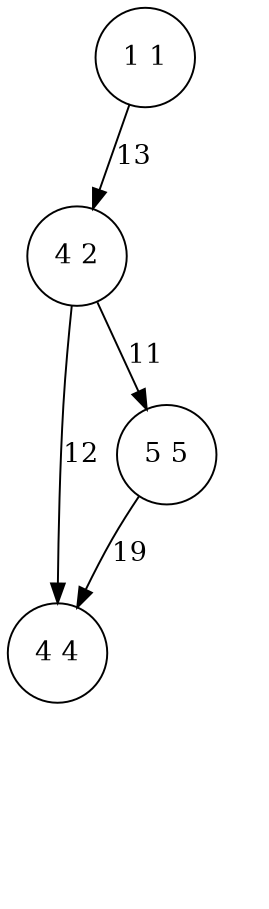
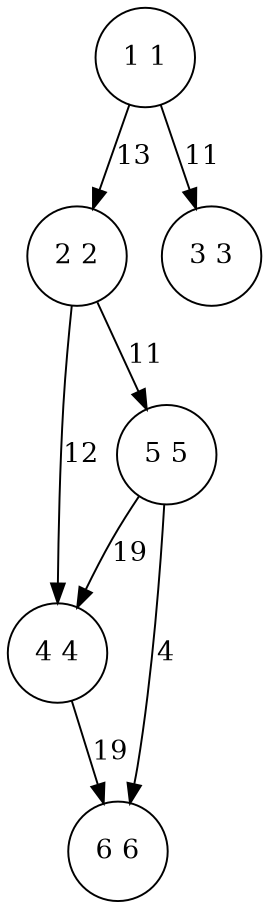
(77, 256) -> (77, 256)
none -> (212, 256)
none -> (118, 851)
